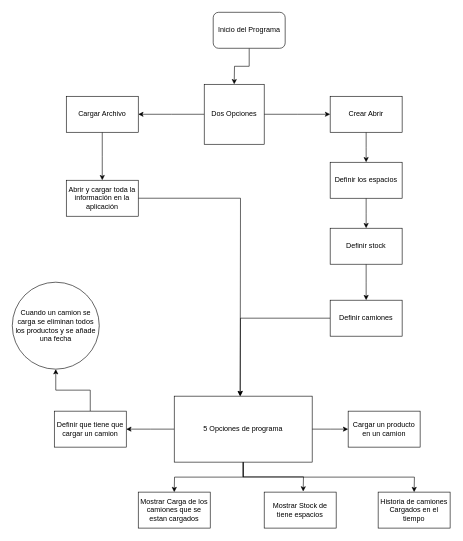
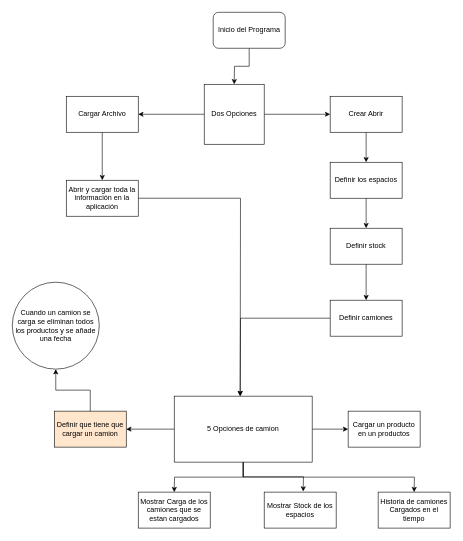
(90, 429) -> (90, 429)
(243, 429) -> (243, 429)
(384, 429) -> (384, 429)
(300, 510) -> (300, 510)
